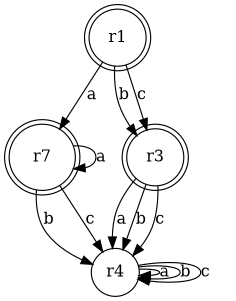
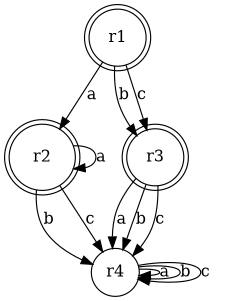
(42, 157) -> (42, 157)
